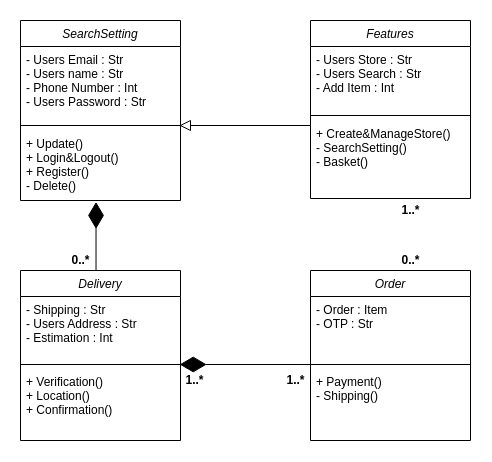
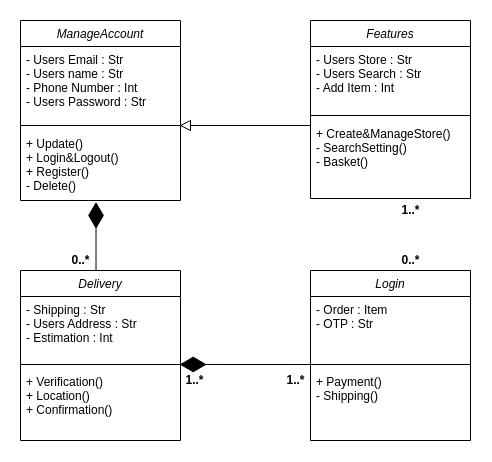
(100, 34) -> (100, 34)
(390, 284) -> (390, 284)
